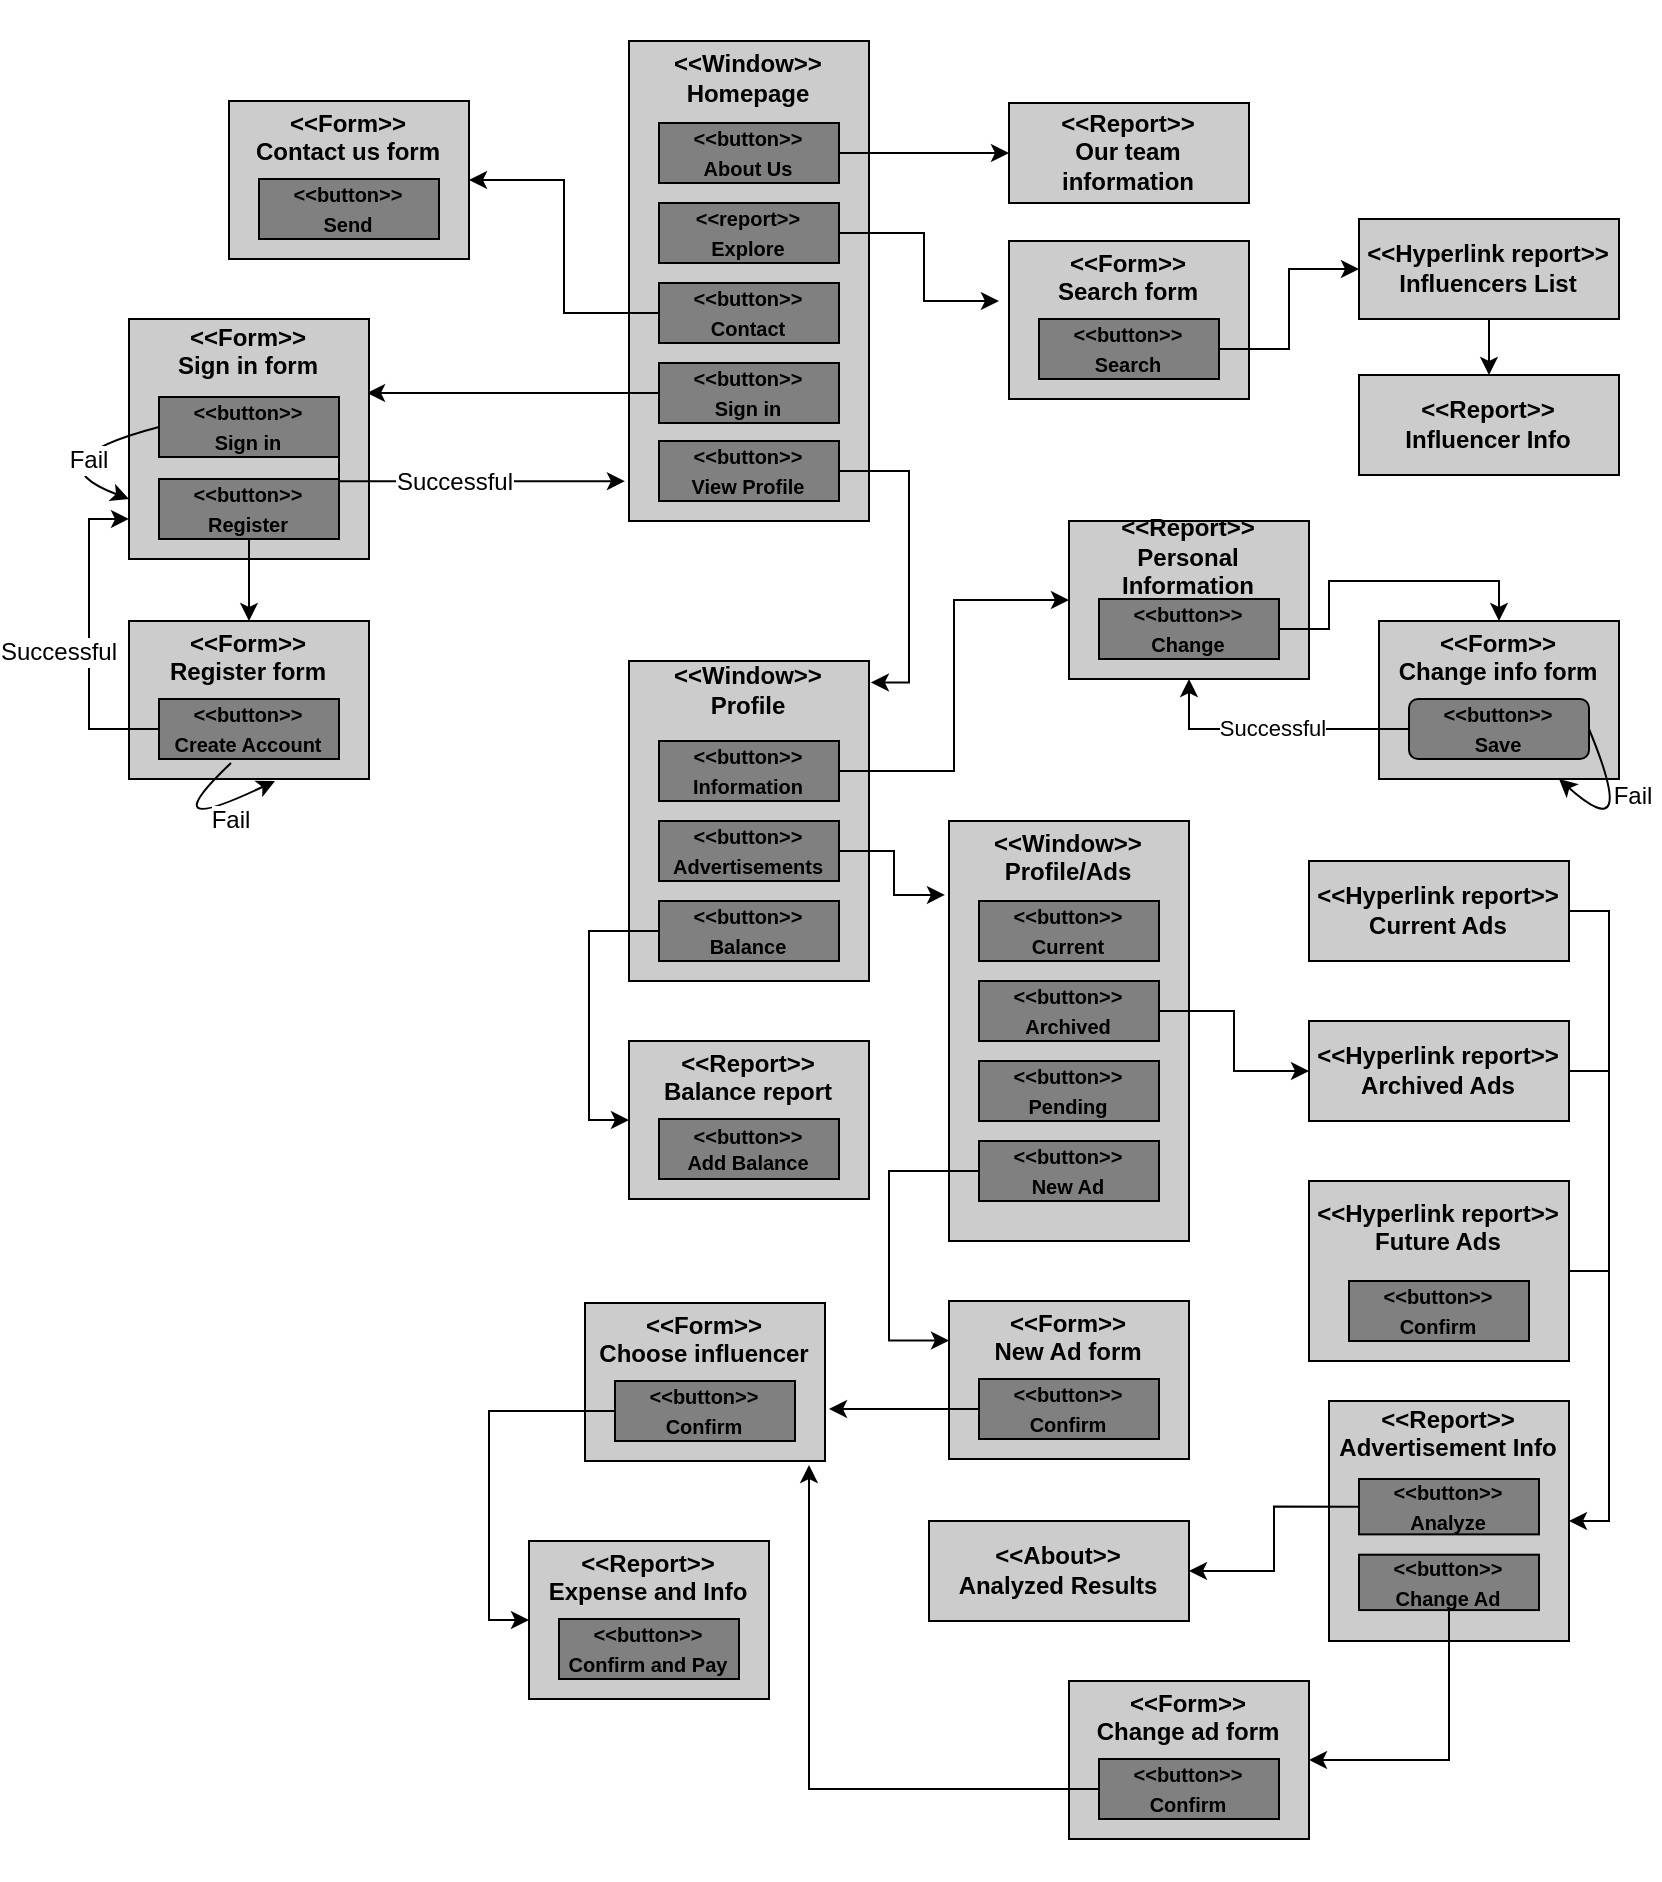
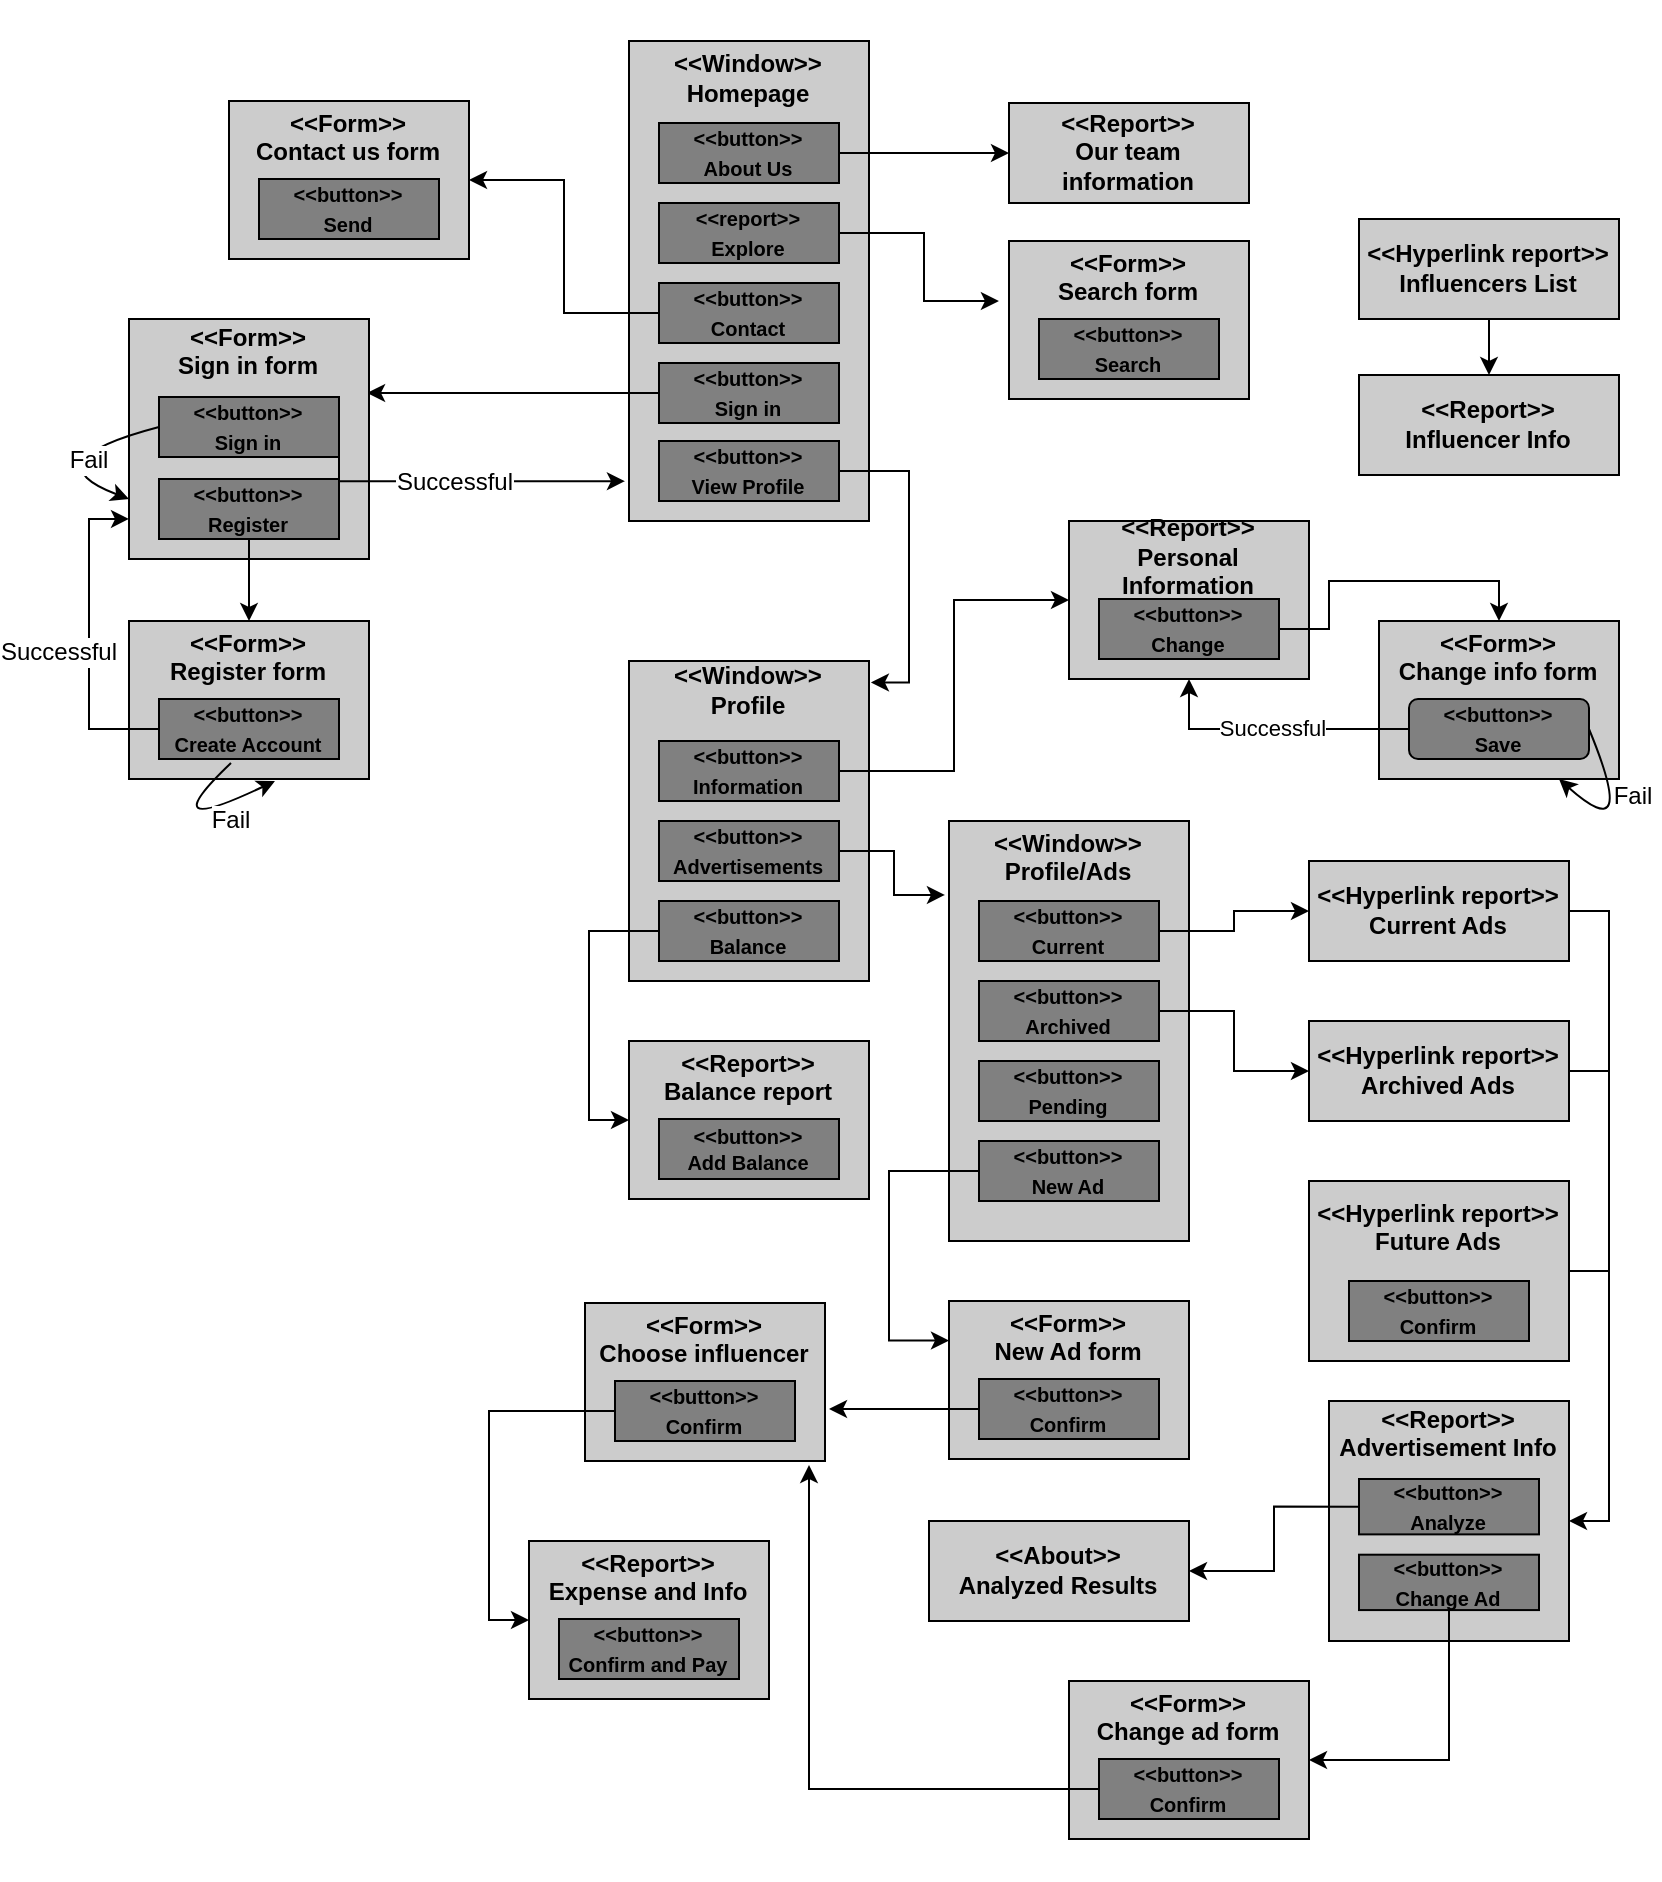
(1289, 316) -> none
none -> (1234, 928)
